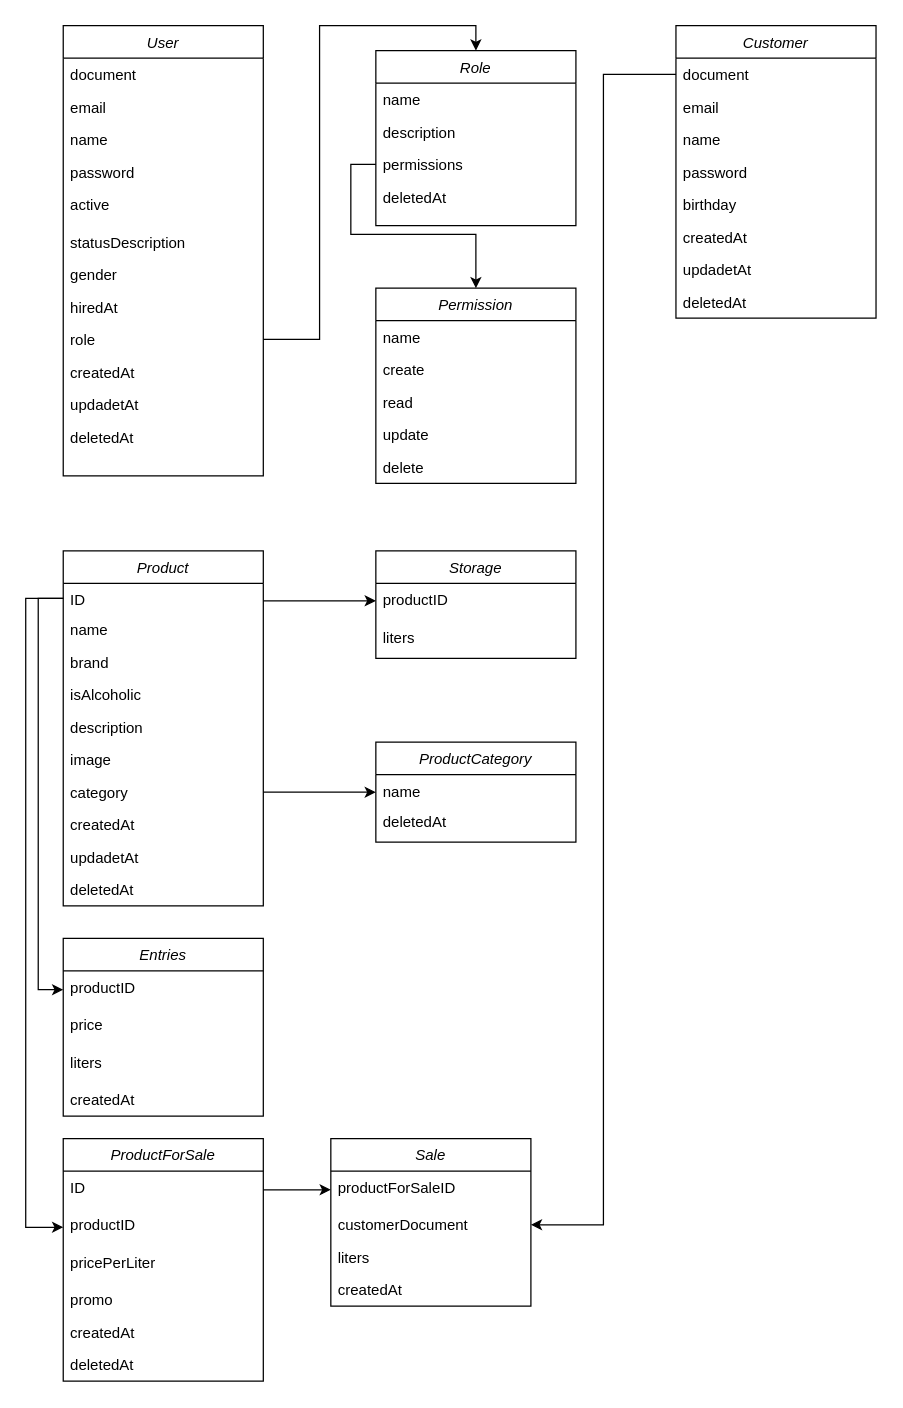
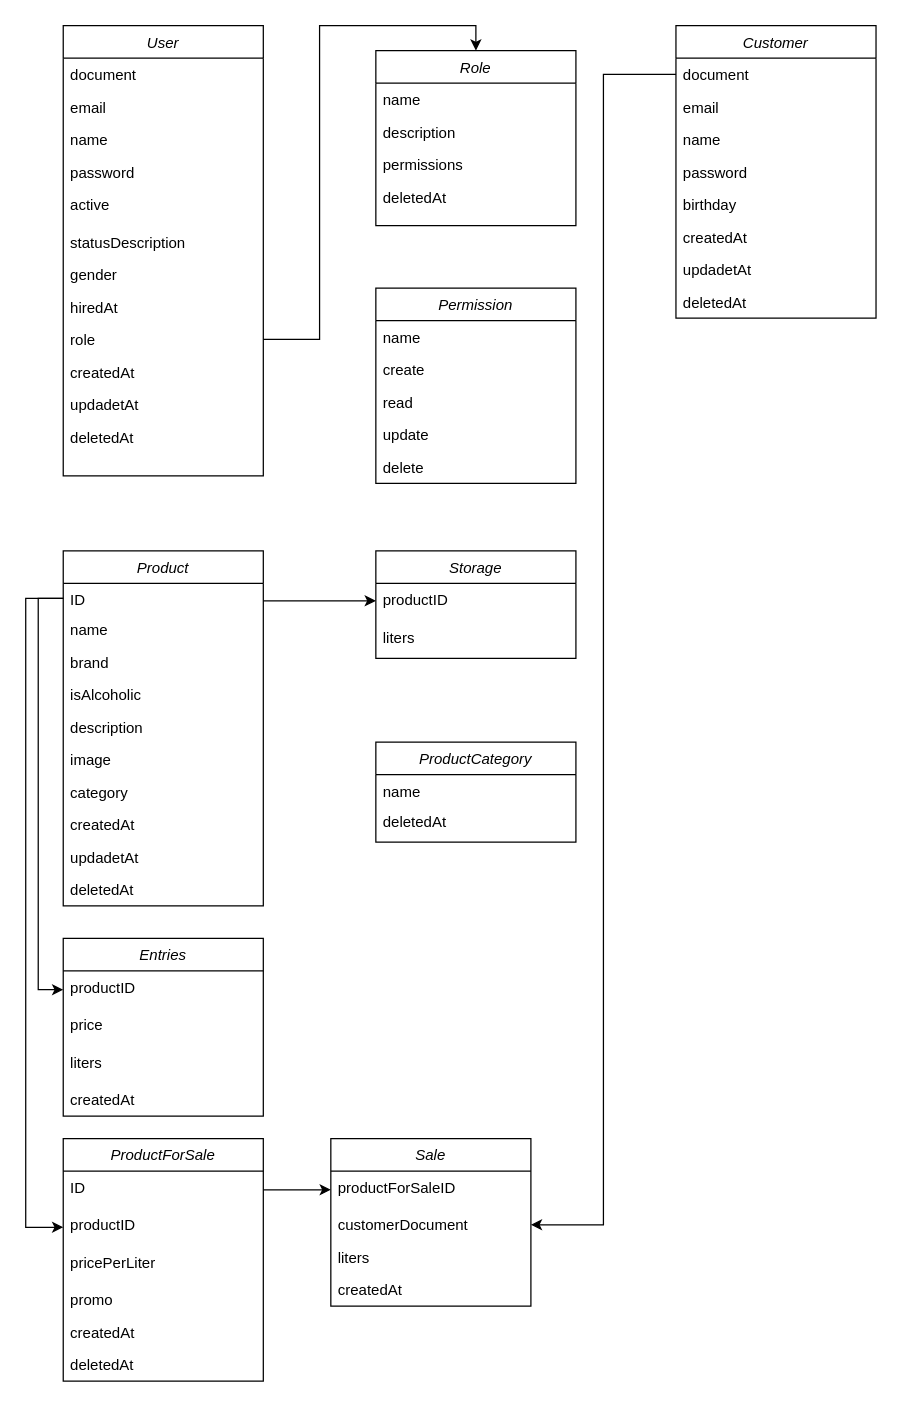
(390, 234) -> none
(316, 792) -> none
